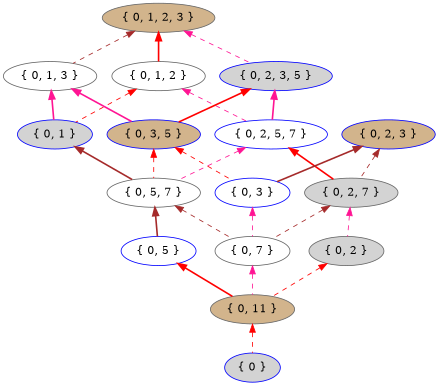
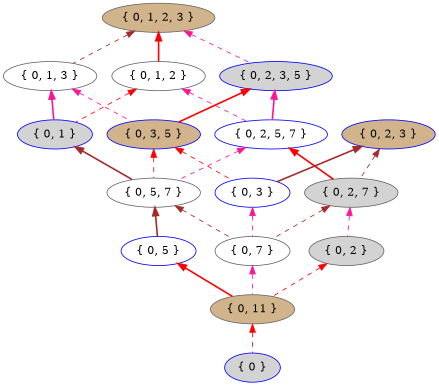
(109, 109) -> (109, 109)
